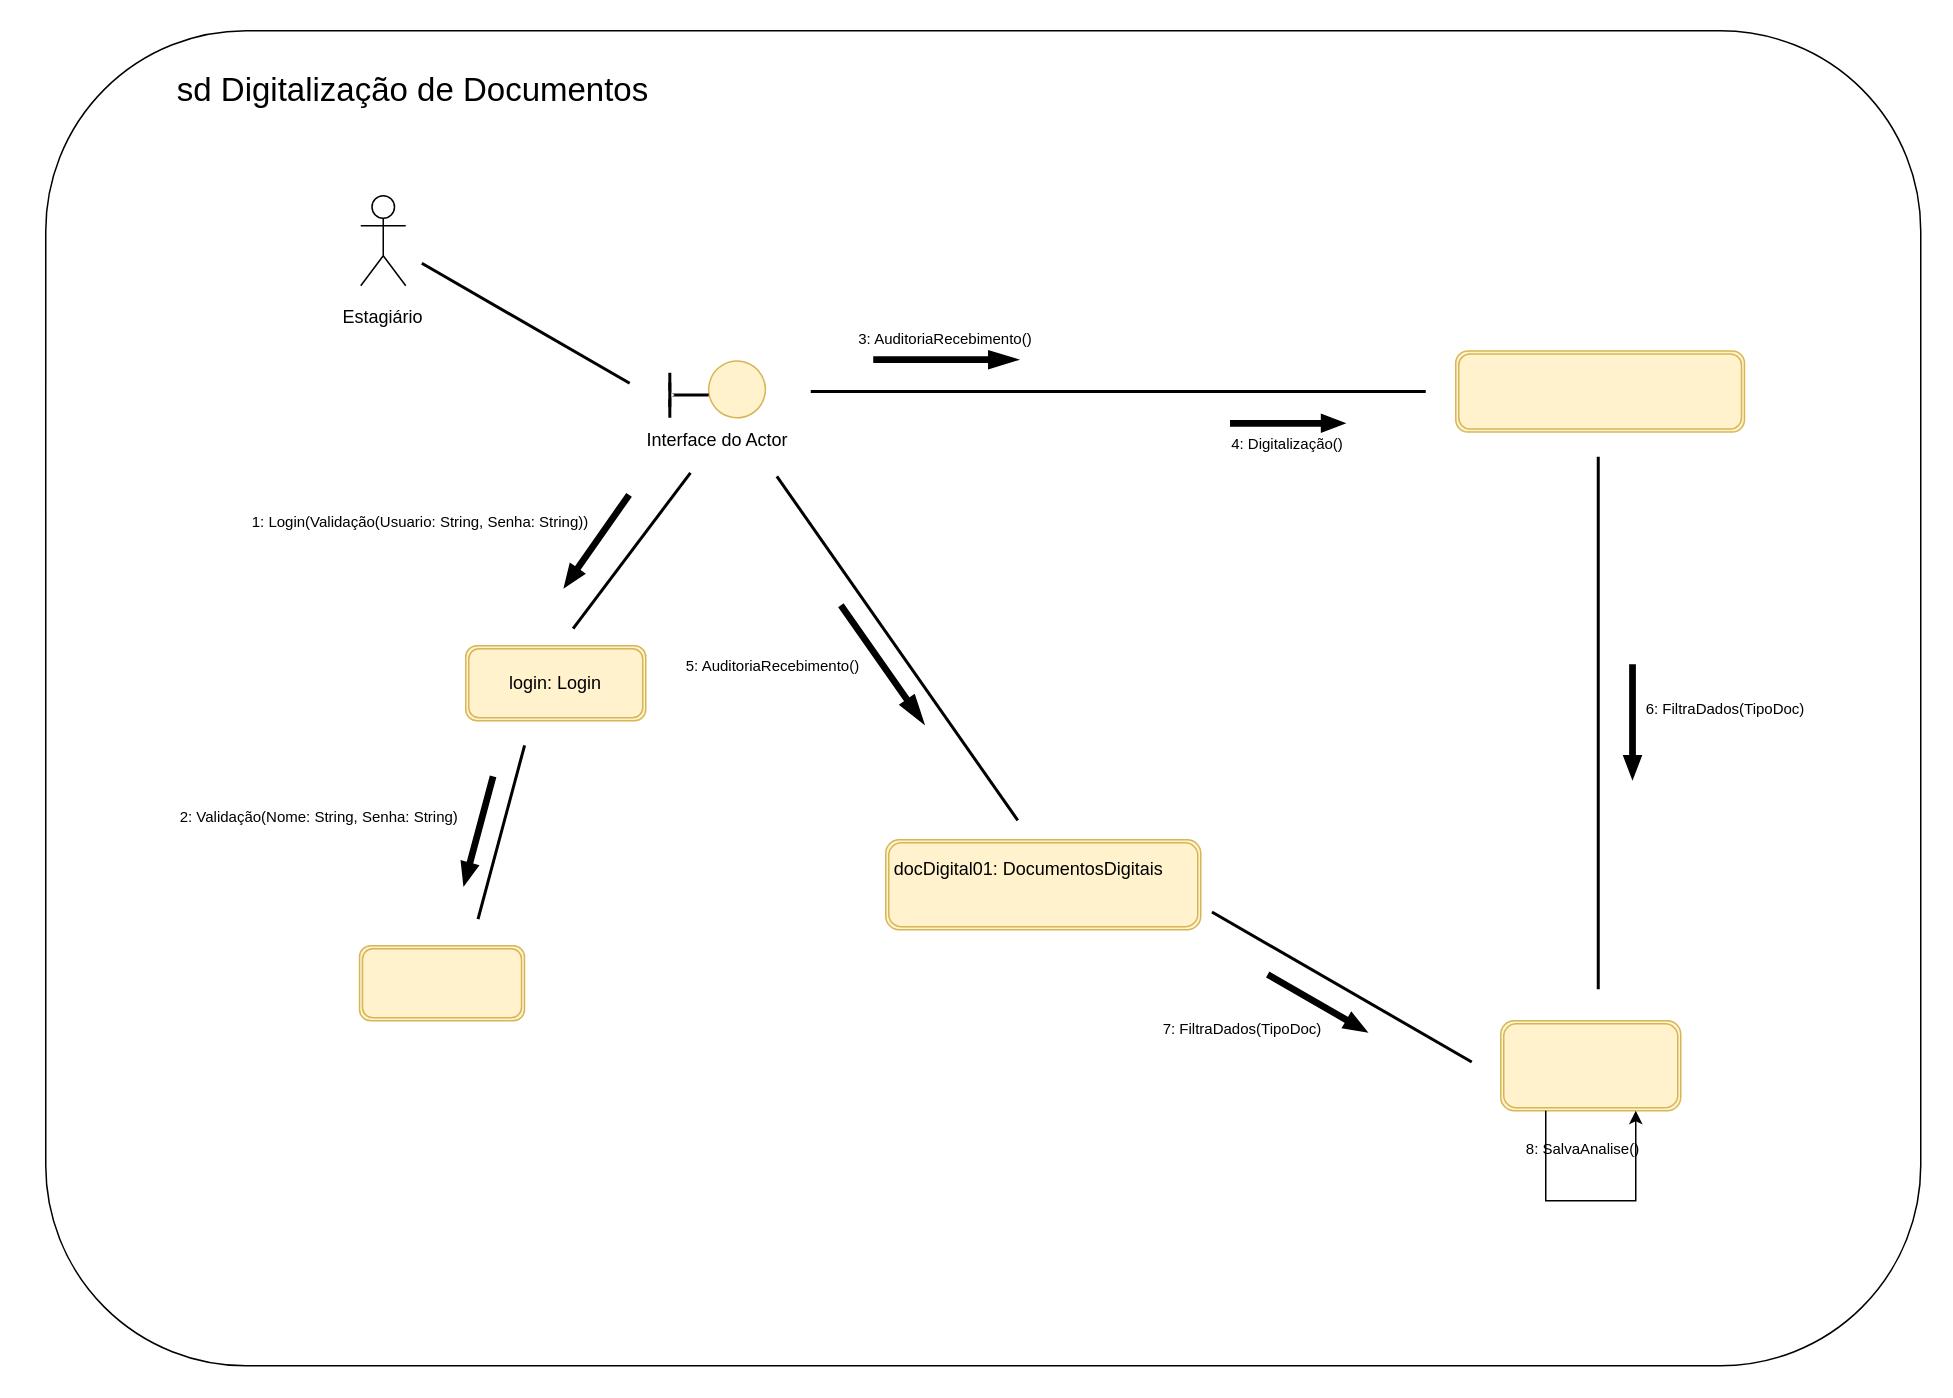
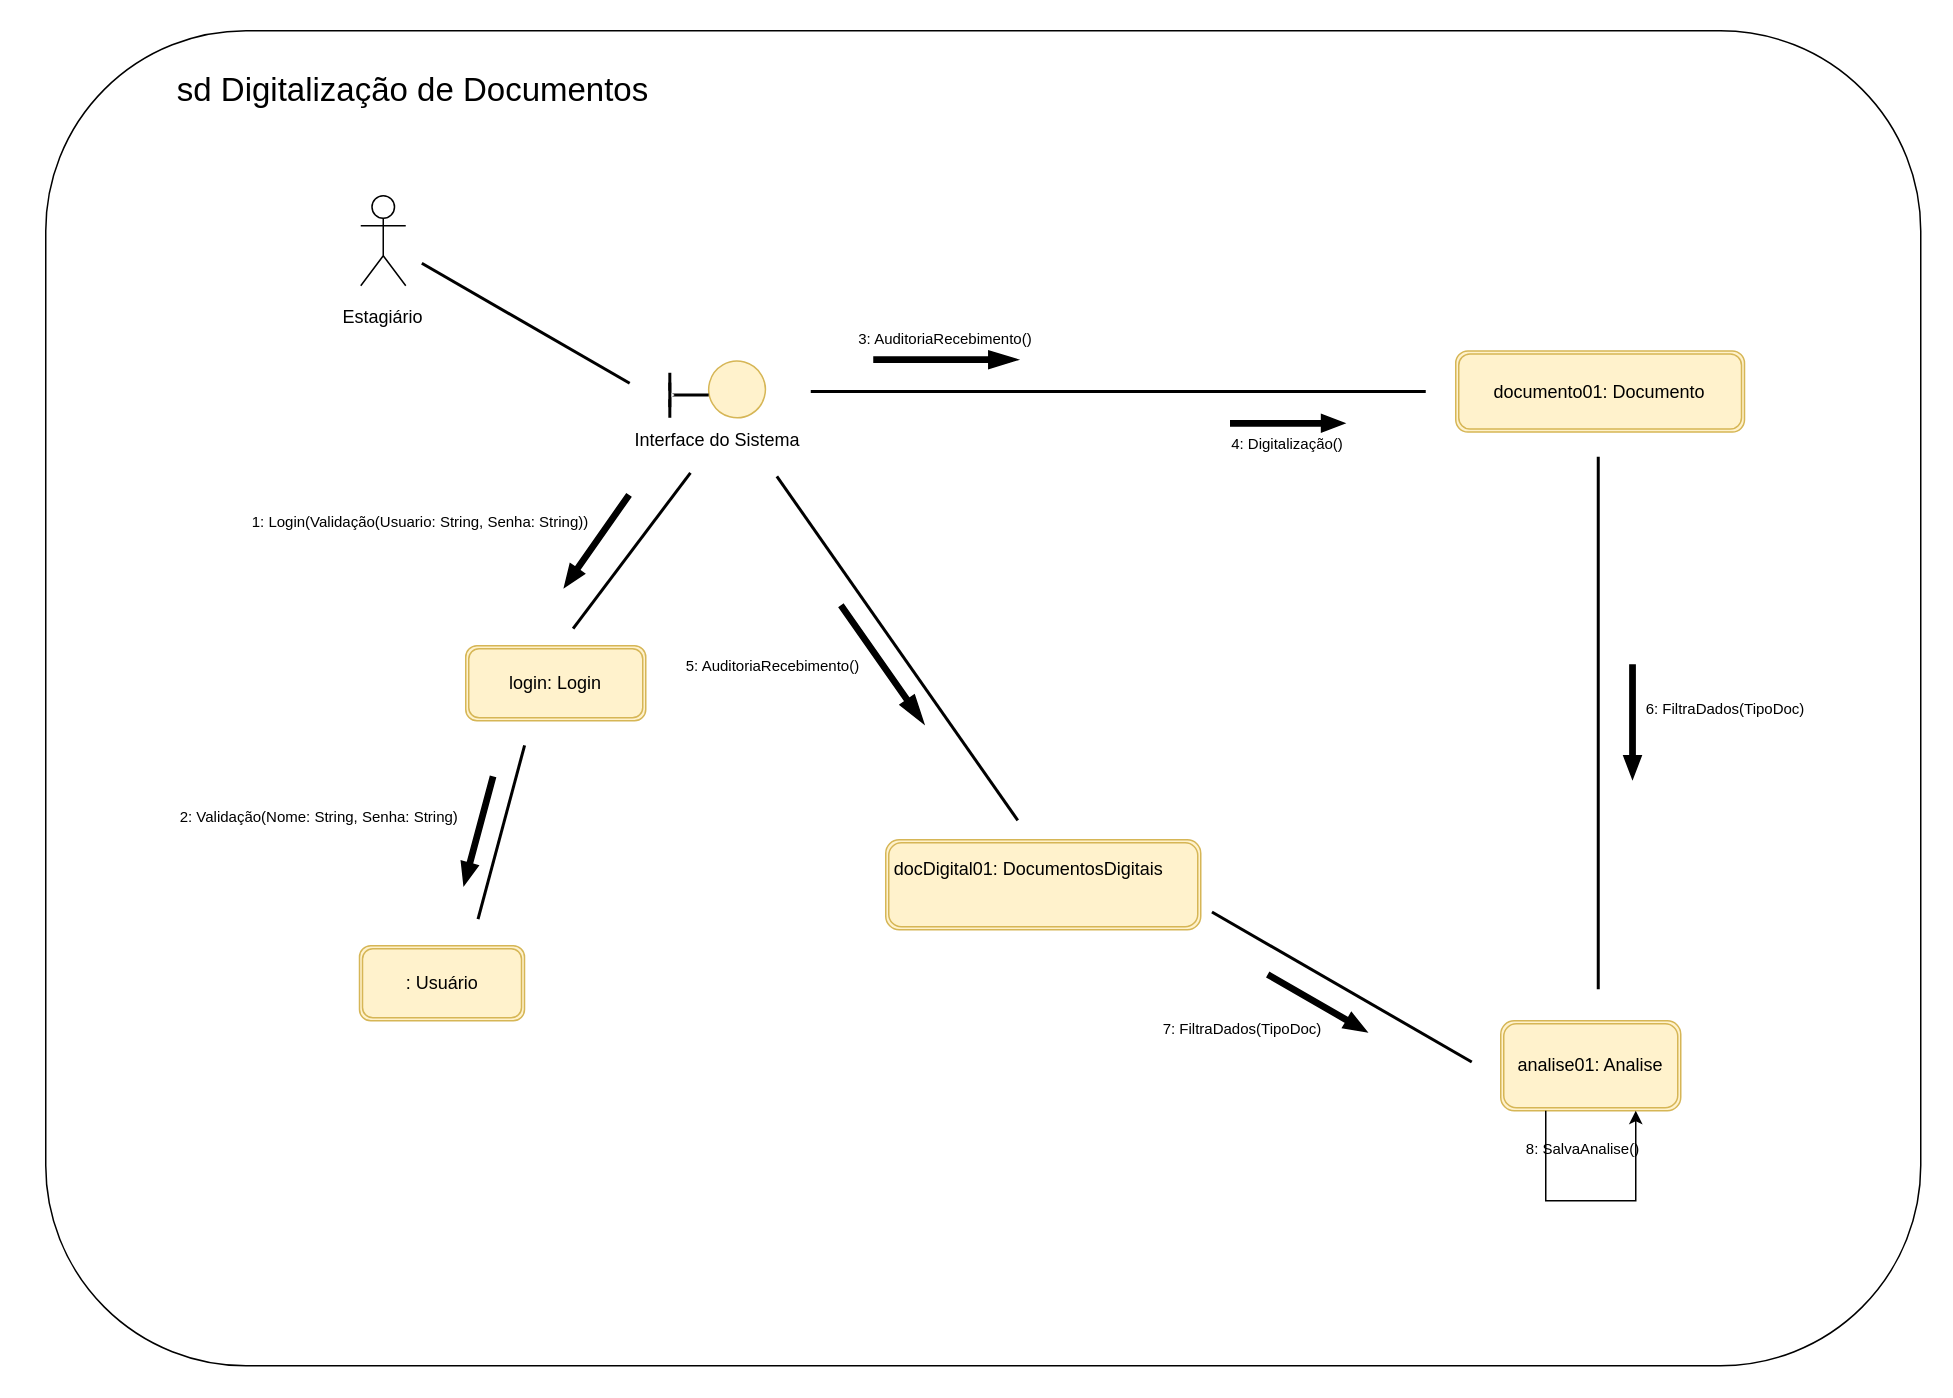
none -> (1600, 392)
(718, 440) -> (718, 440)
none -> (442, 983)
none -> (1591, 1066)
